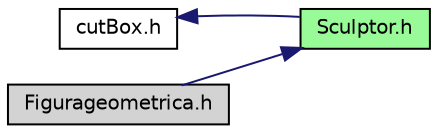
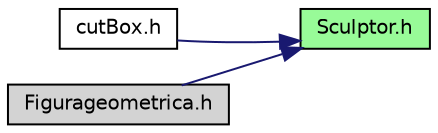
(249, 15) -> (228, 42)
